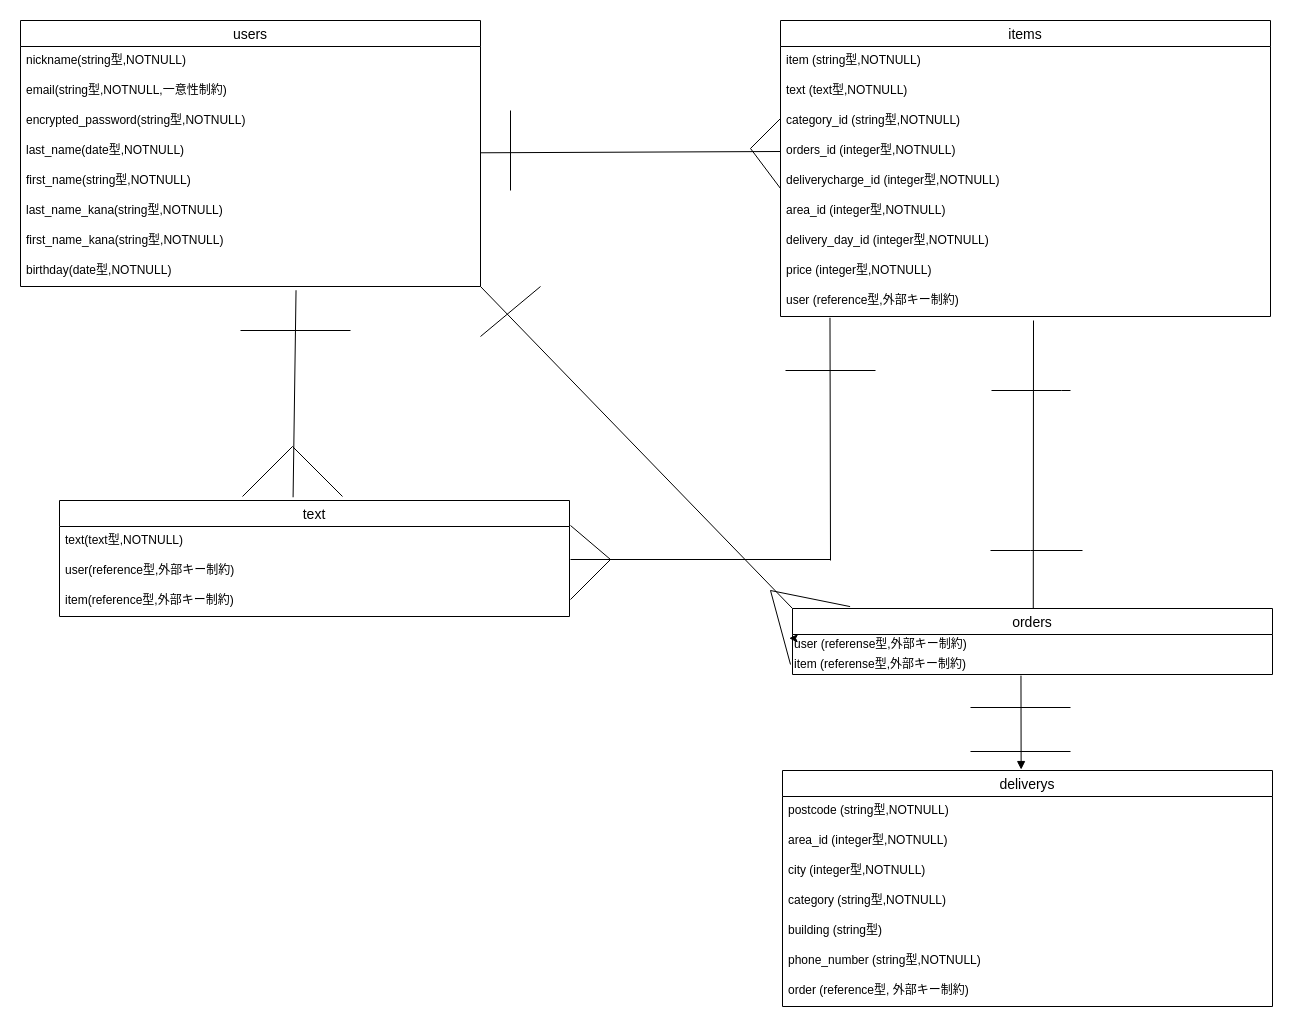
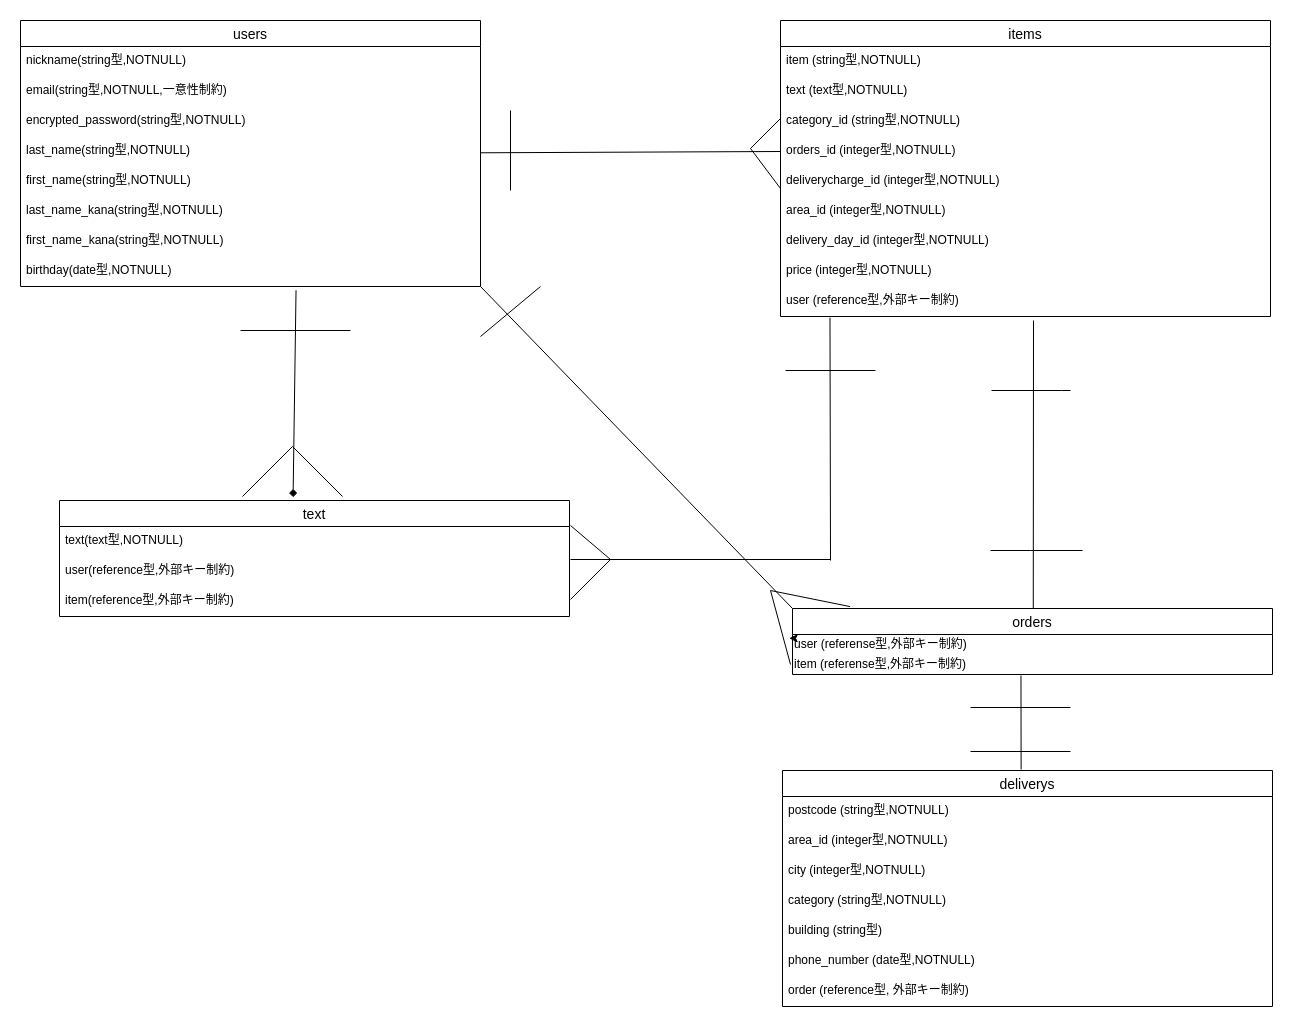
(106, 150) -> (111, 150)
(293, 492) -> (293, 489)
(1021, 760) -> (1021, 763)
(888, 960) -> (883, 960)
